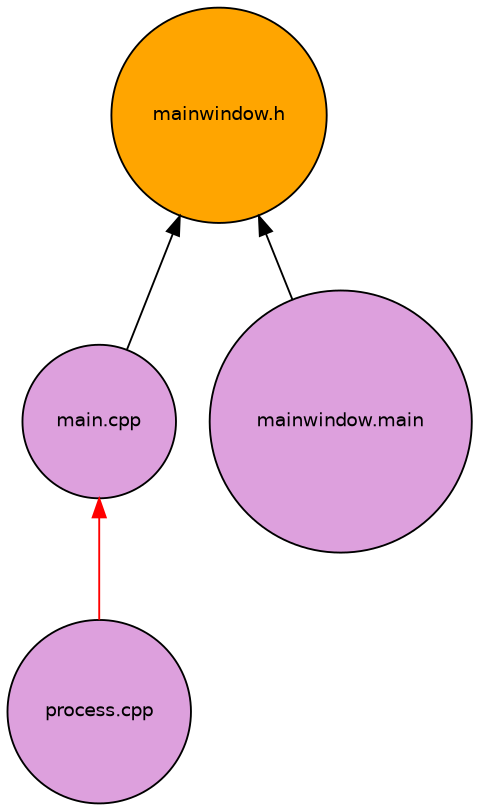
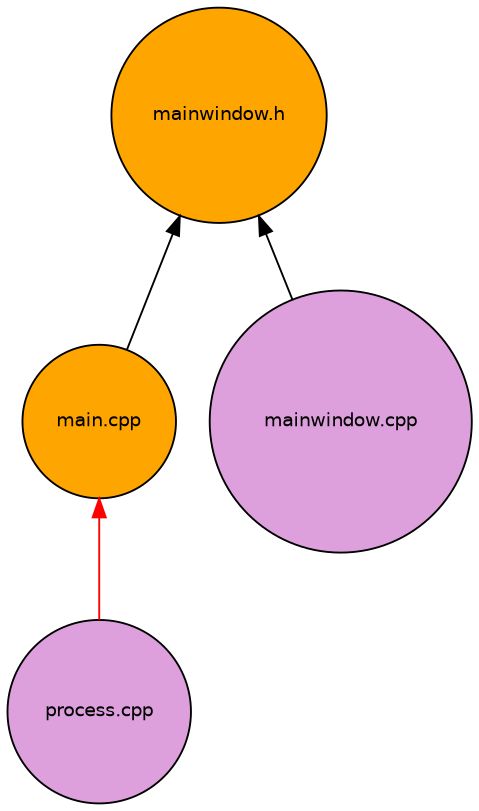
(99, 422) -> (99, 422)
(341, 422) -> (341, 422)
